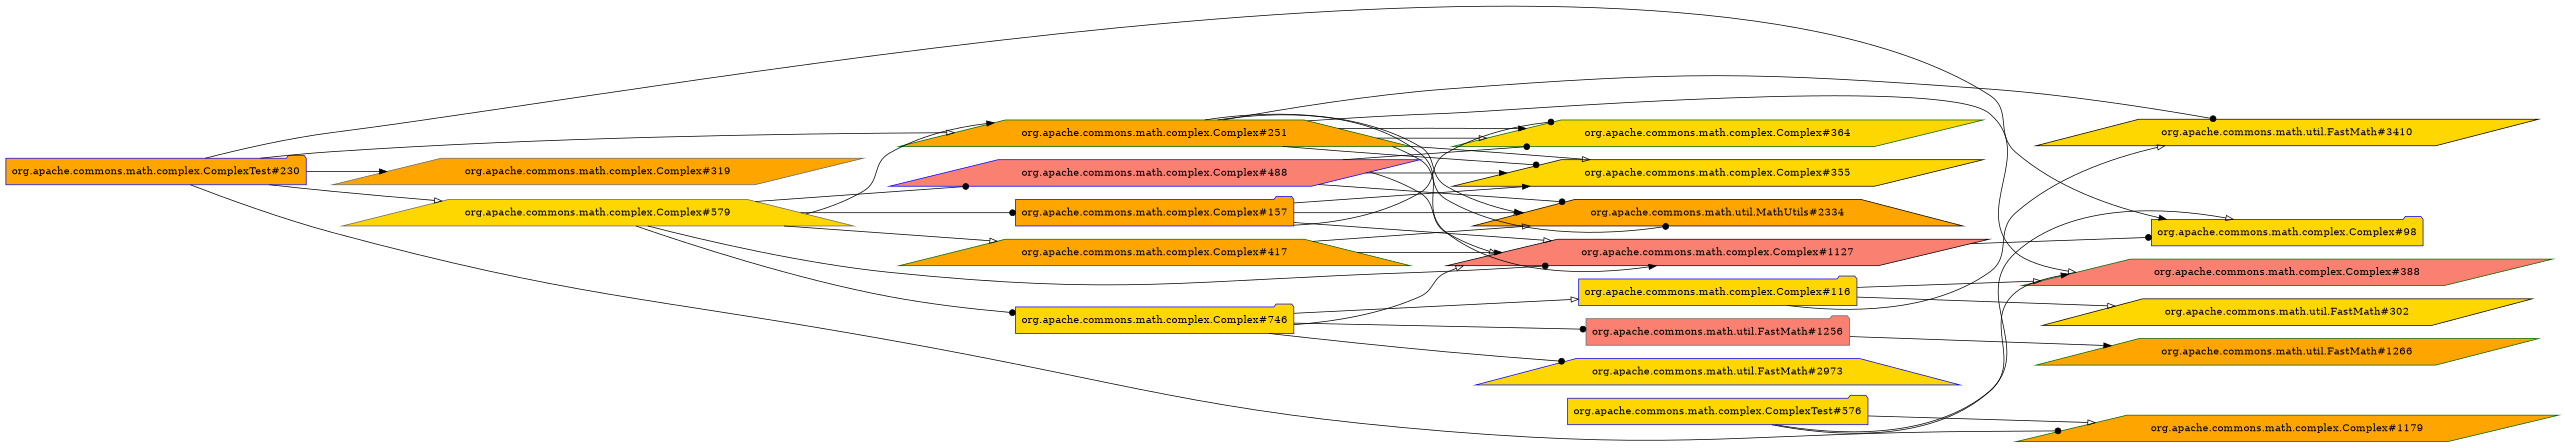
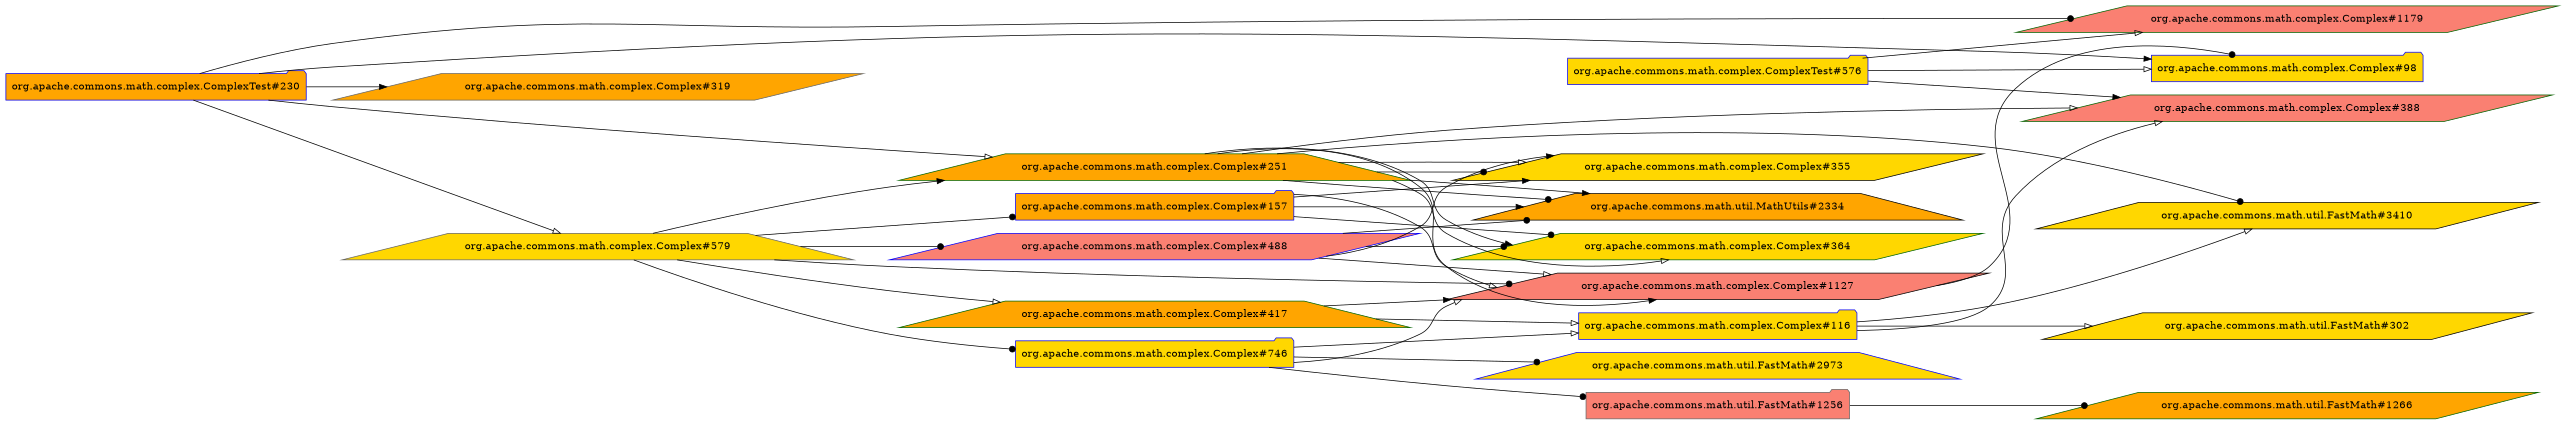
(1402, 235) -> (1473, 321)
(1977, 341) -> (1966, 406)
(2287, 428) -> (2287, 19)
